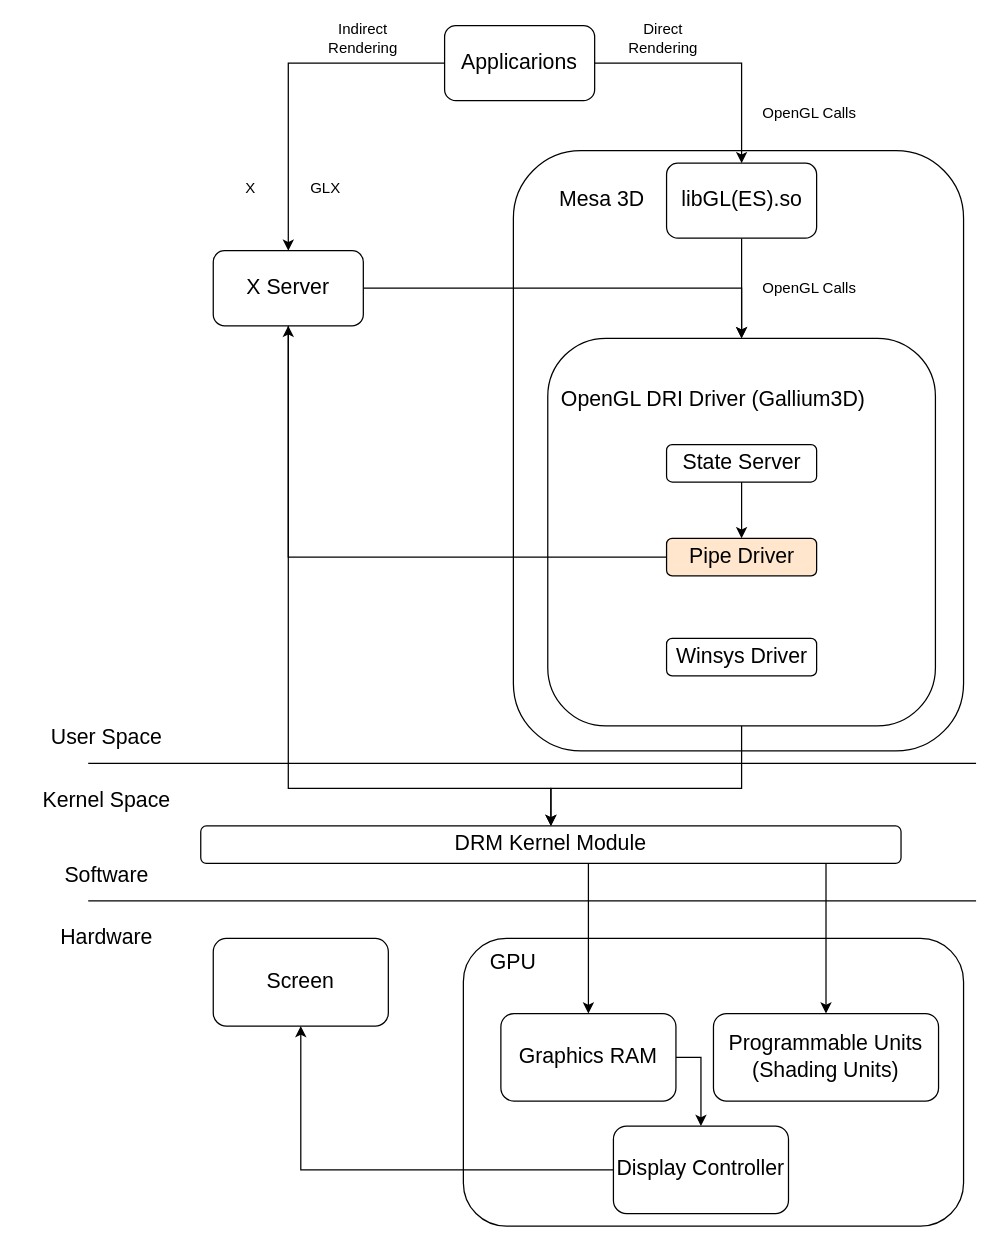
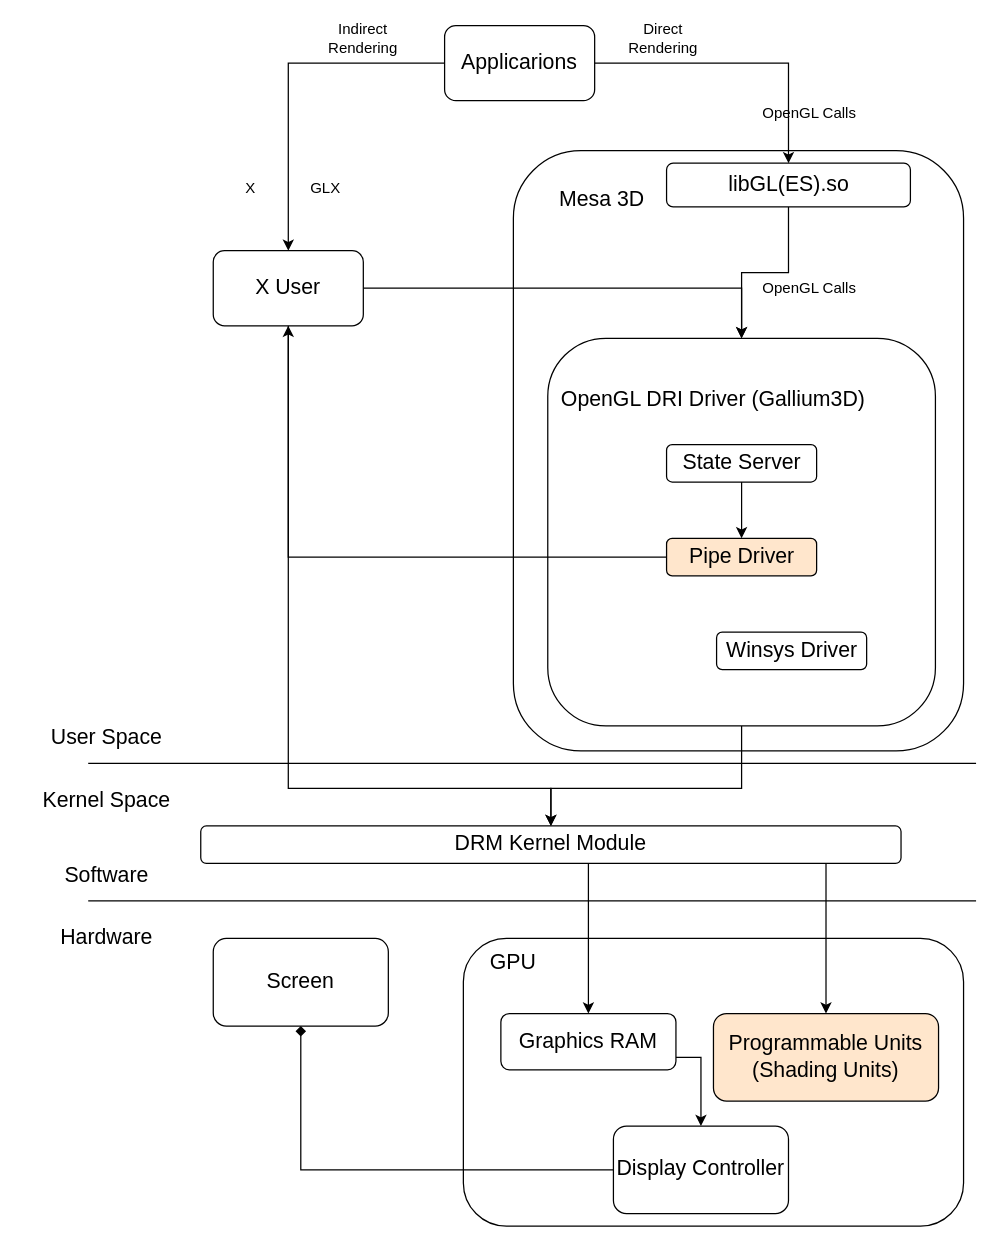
(741, 201) -> (788, 185)
(288, 288) -> (288, 288)
(741, 657) -> (791, 651)
(301, 1036) -> (301, 1036)
(588, 1057) -> (588, 1041)
(826, 1057) -> (826, 1057)
